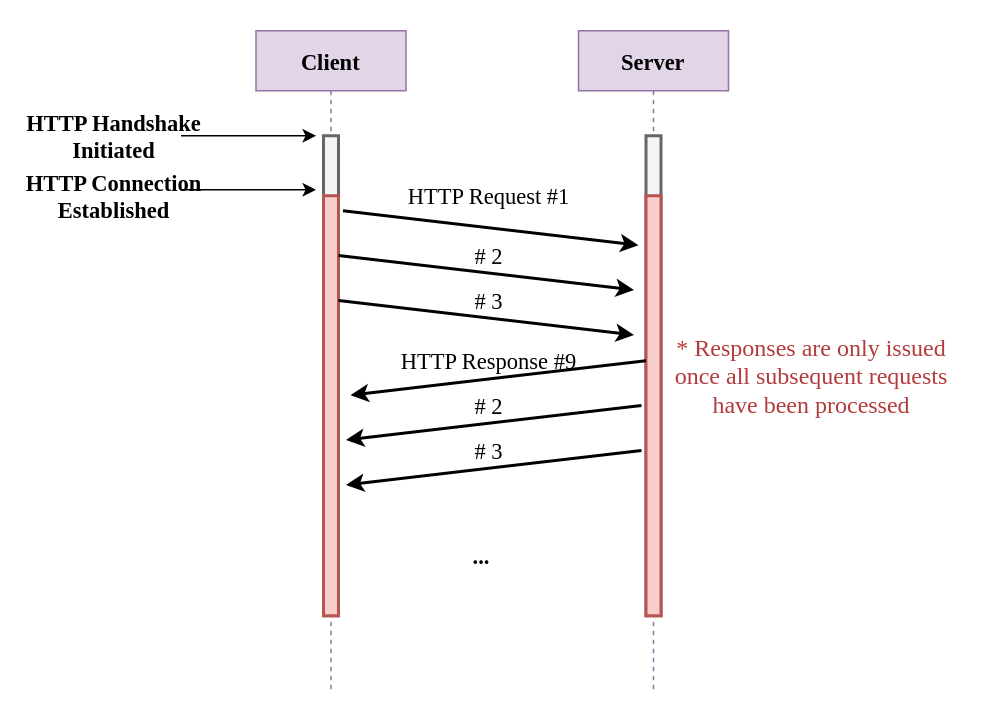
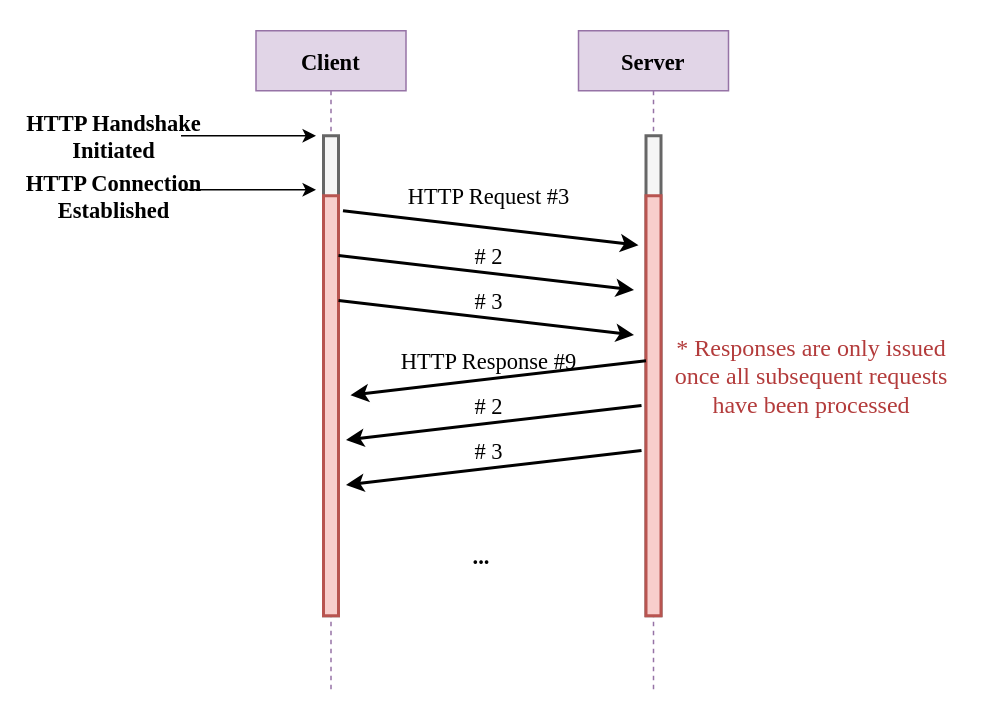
(489, 196) -> (489, 196)
